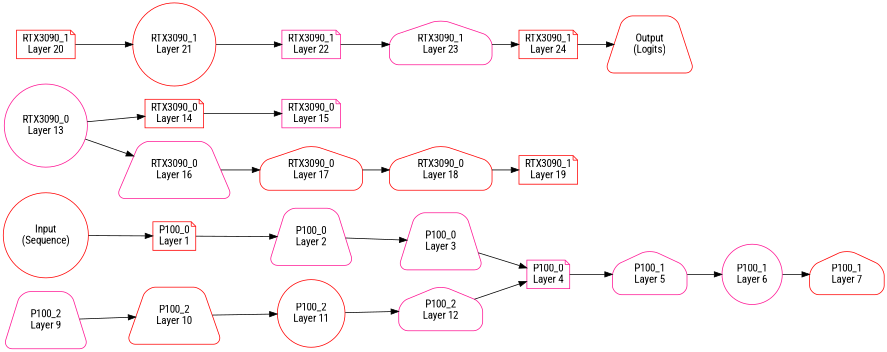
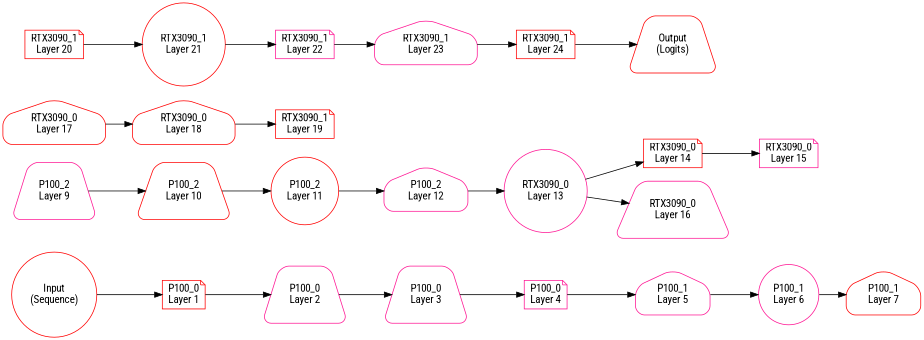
(237, 170) -> none
(497, 292) -> (482, 191)
